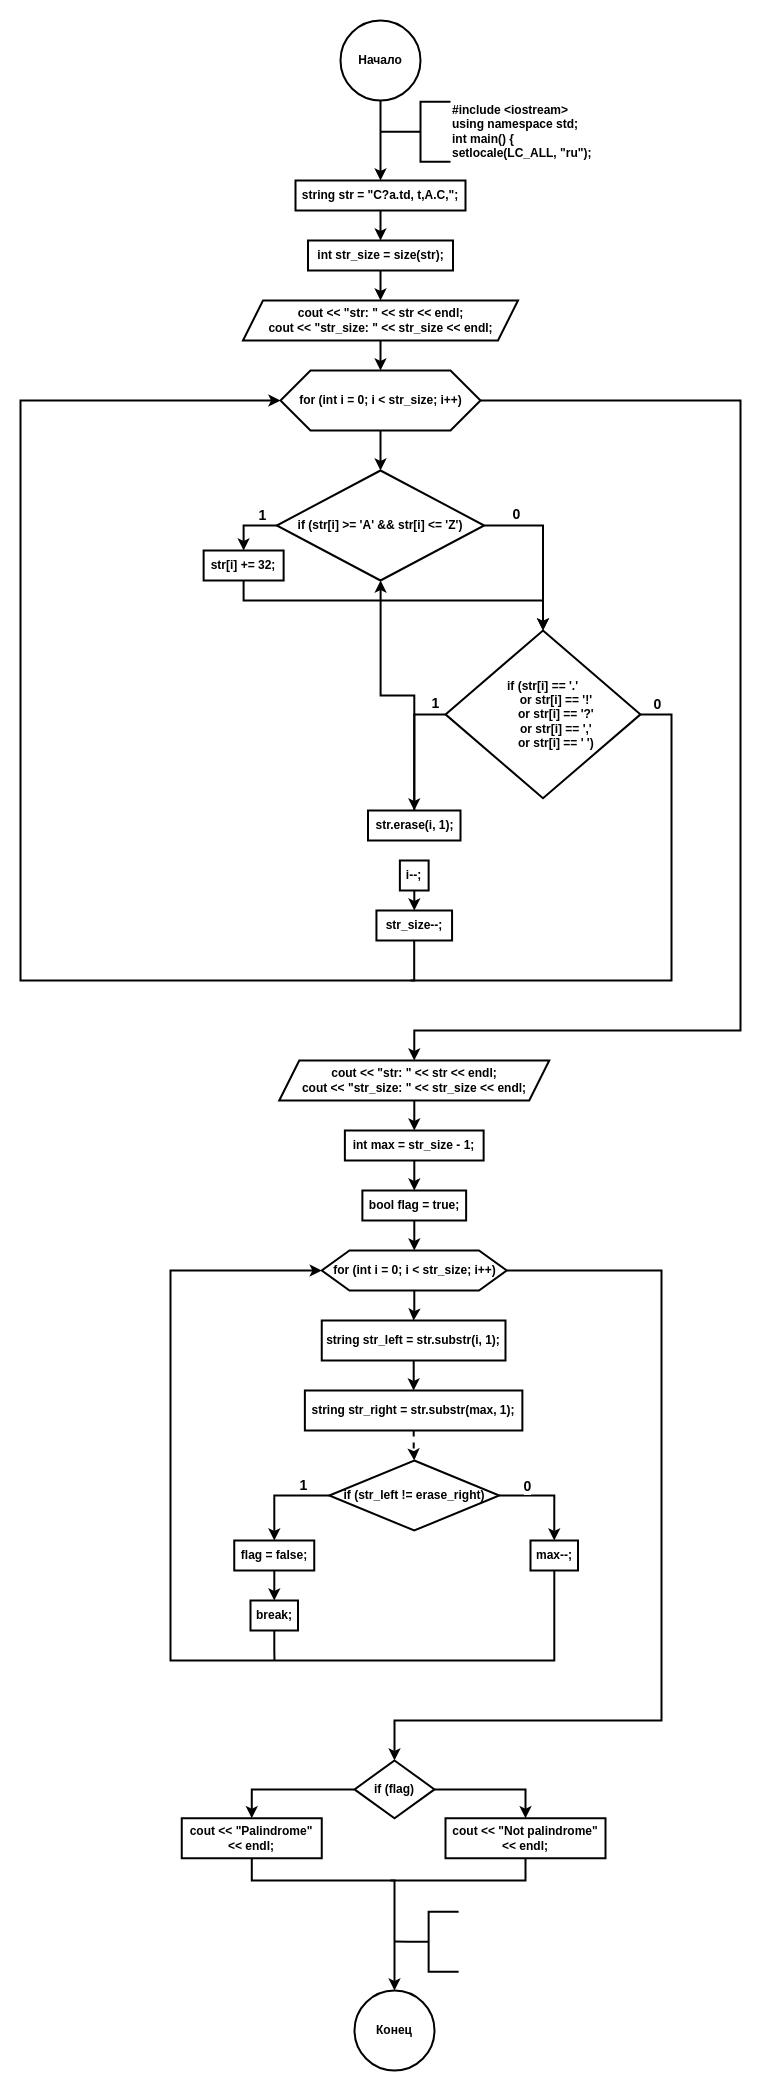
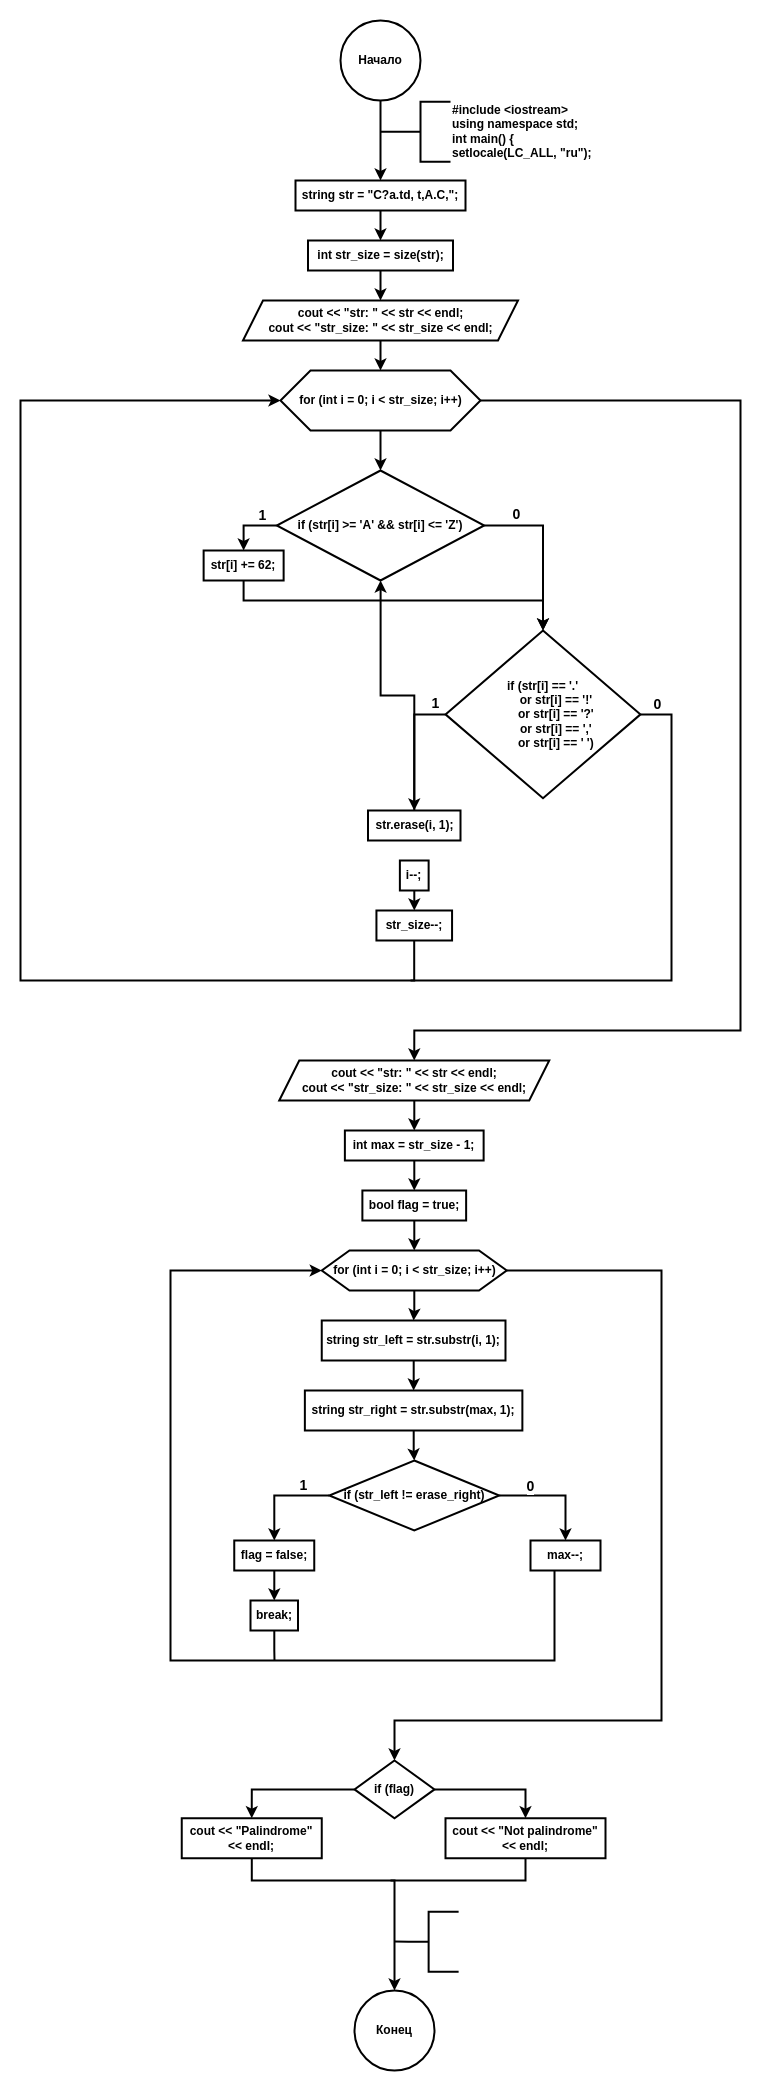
(244, 566) -> (244, 566)
(414, 1443) -> (414, 1443)
(554, 1556) -> (566, 1556)
